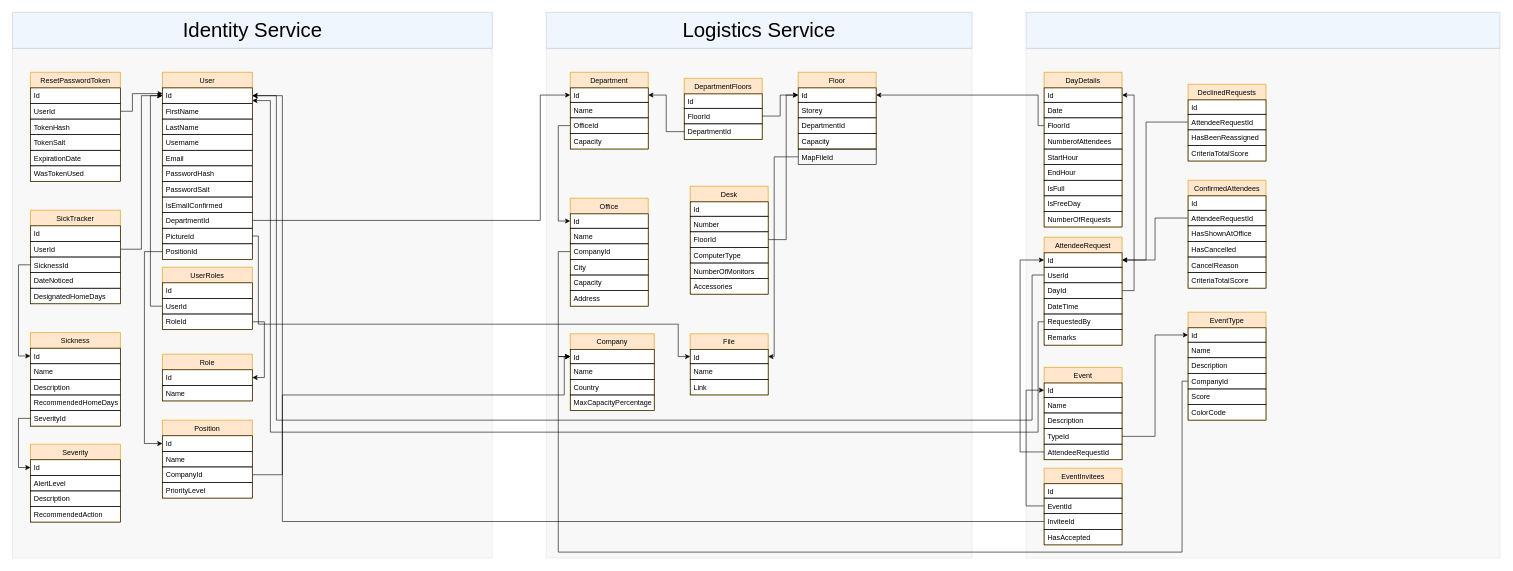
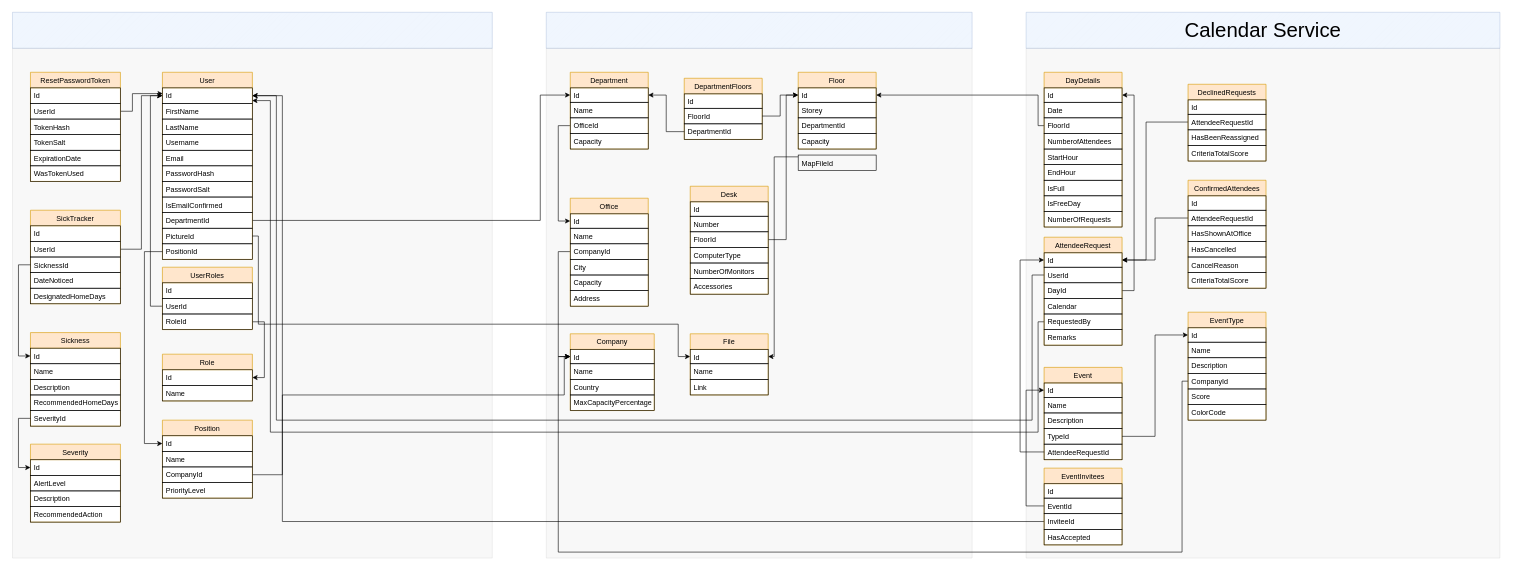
(252, 30) -> none
(759, 30) -> none
none -> (1263, 30)
(837, 157) -> (837, 163)
(1063, 307) -> (1063, 307)
